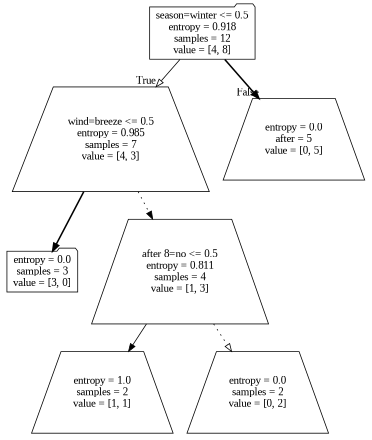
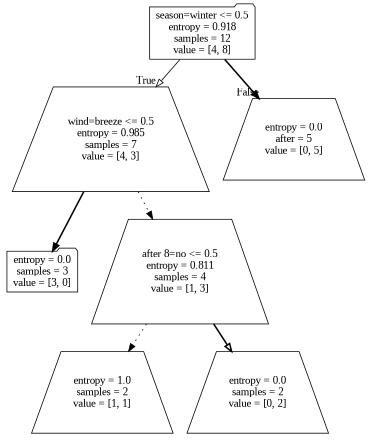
(140, 334) -> (140, 334)
(221, 334) -> (221, 334)
